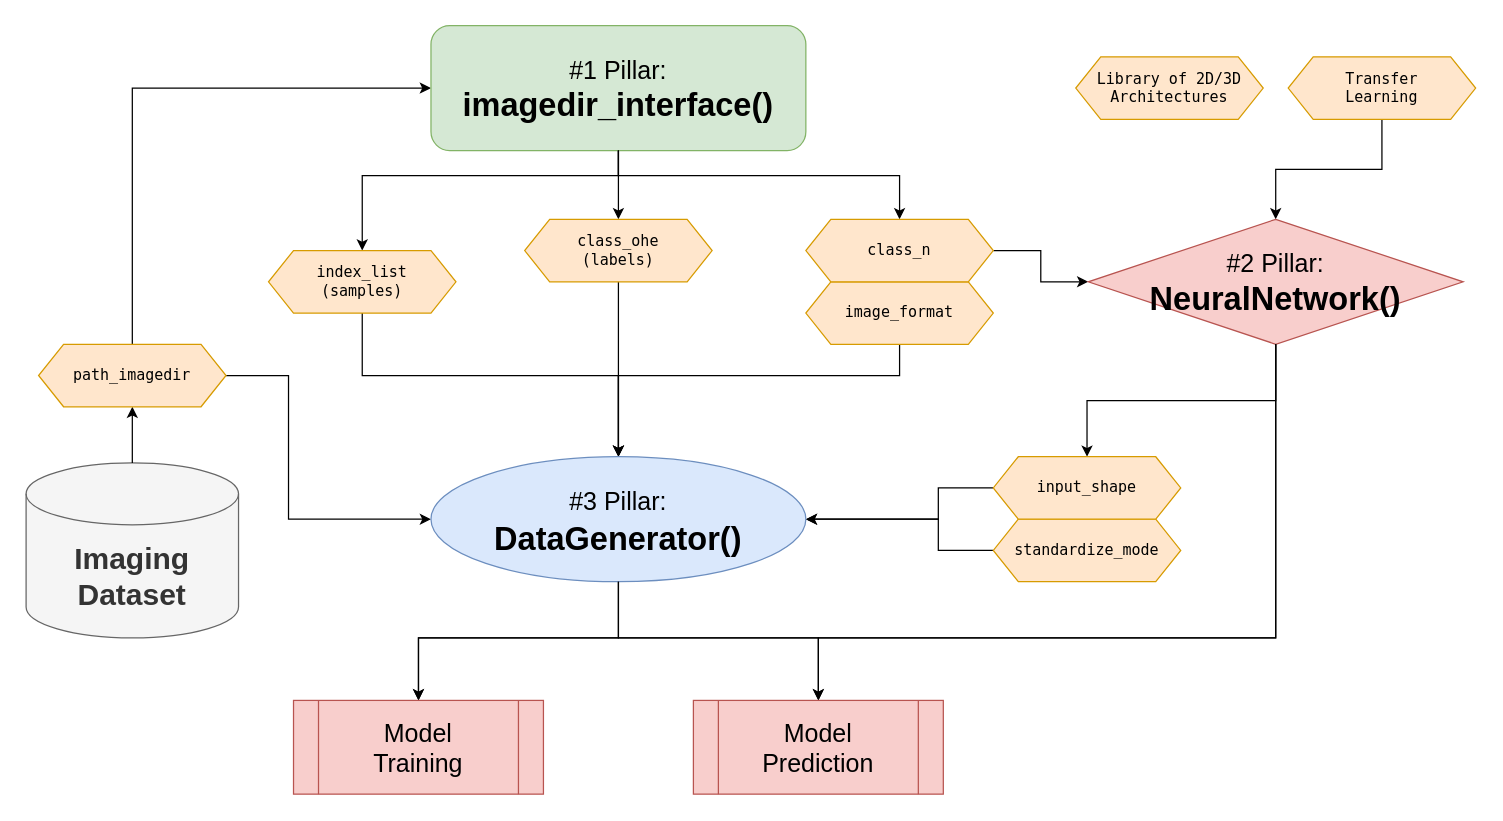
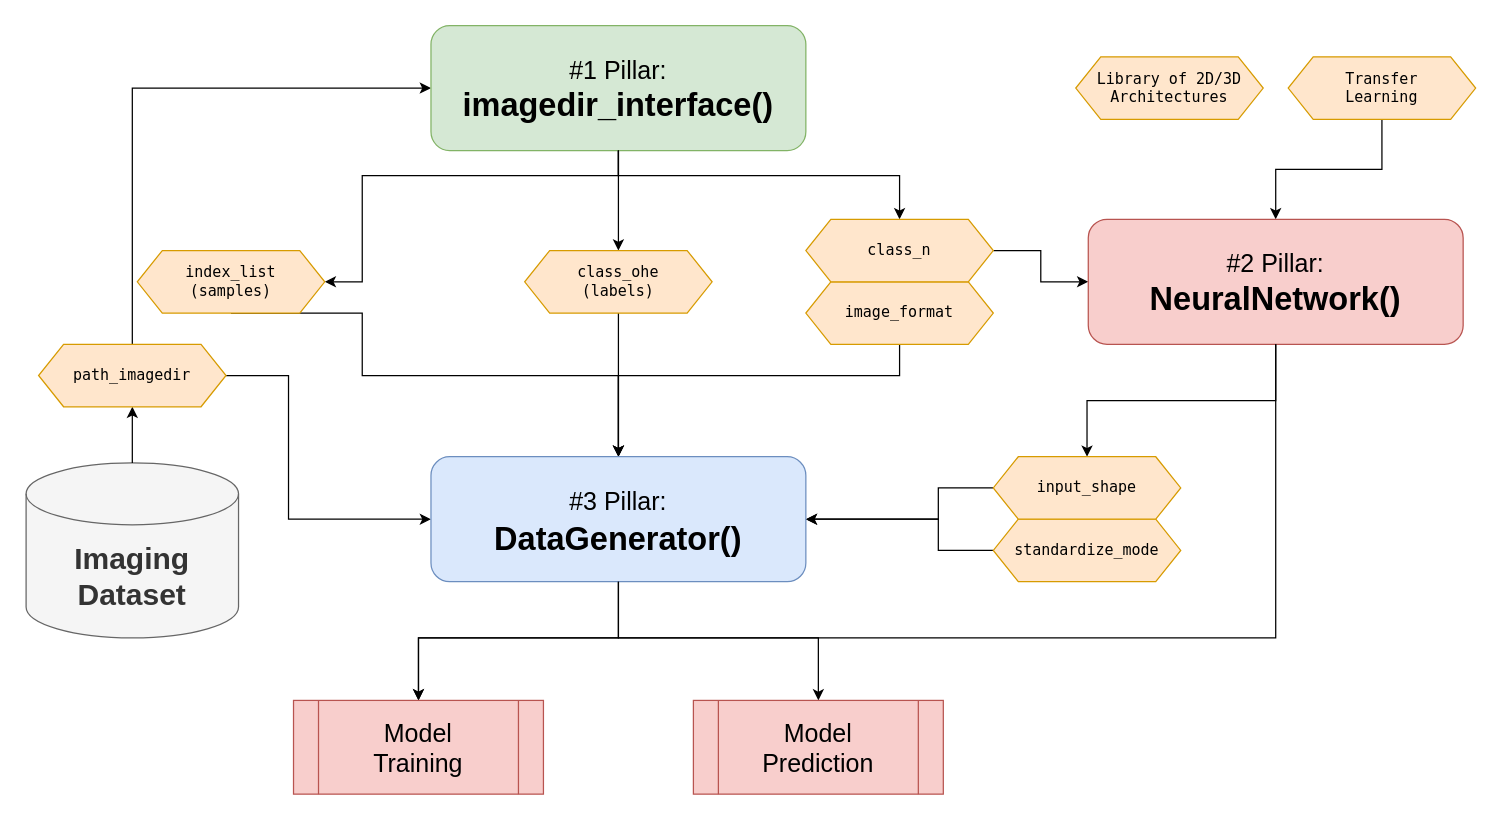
(618, 251) -> (618, 282)
(362, 282) -> (231, 282)
(1276, 282) -> (1276, 282)
(618, 519) -> (618, 519)
(818, 693) -> none
